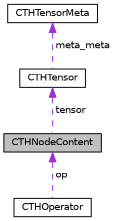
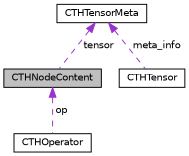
(82, 46) -> (155, 46)
(53, 116) -> (74, 50)
